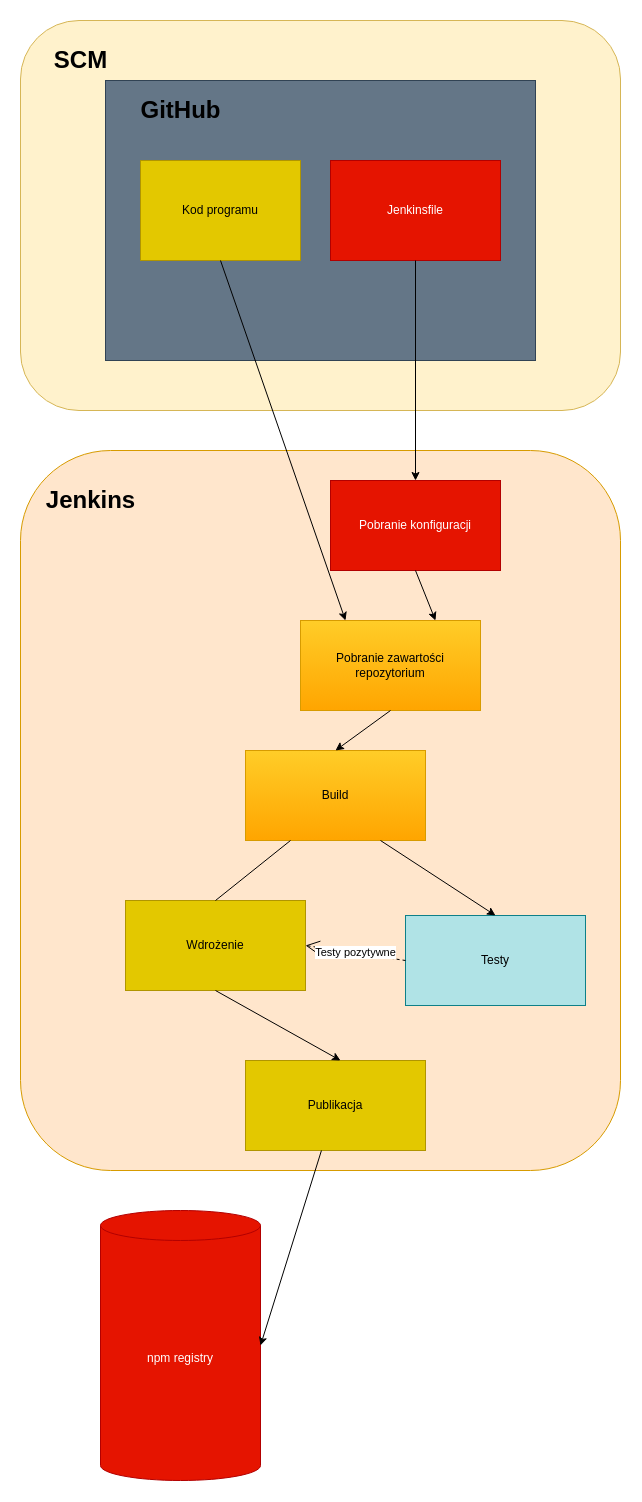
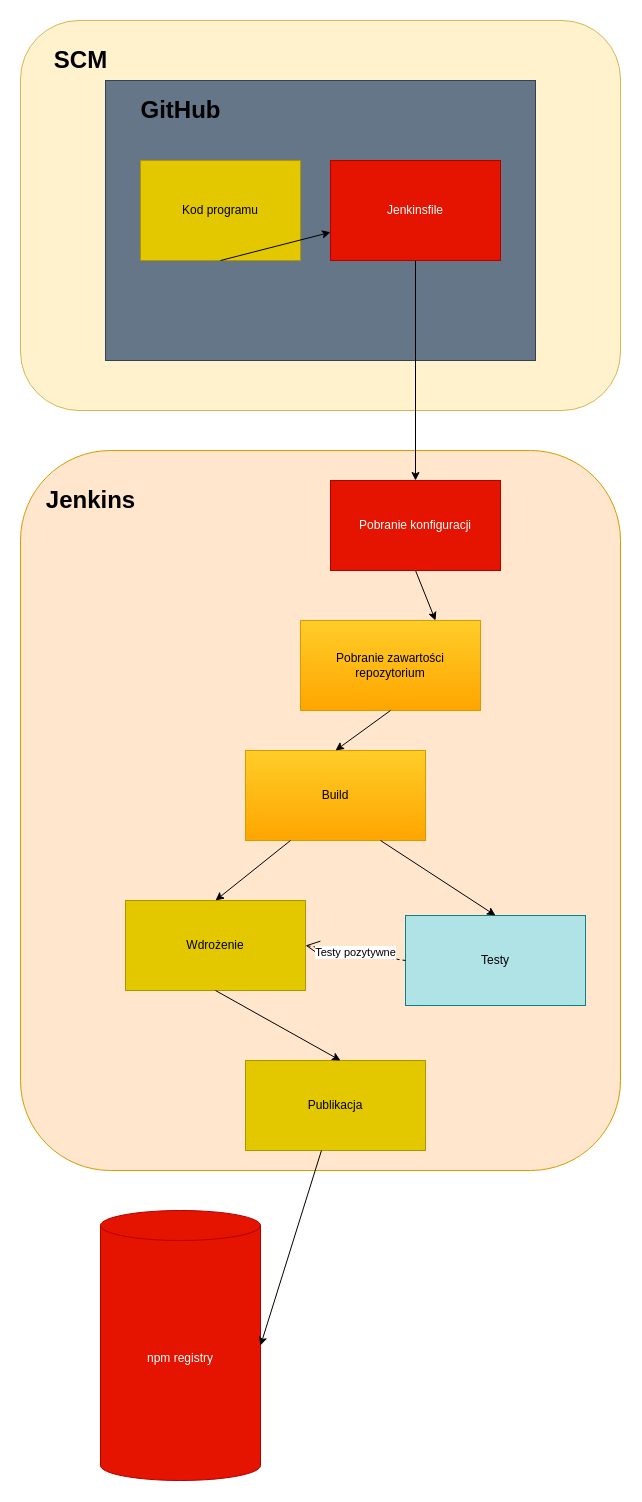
(297, 482) -> (272, 247)
(219, 897) -> (222, 895)
